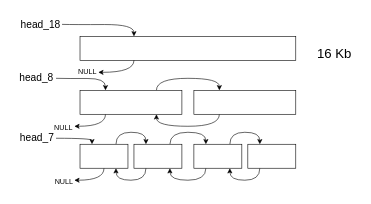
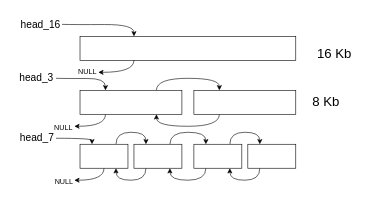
(41, 24) -> (41, 24)
(37, 78) -> (37, 78)
none -> (326, 102)
